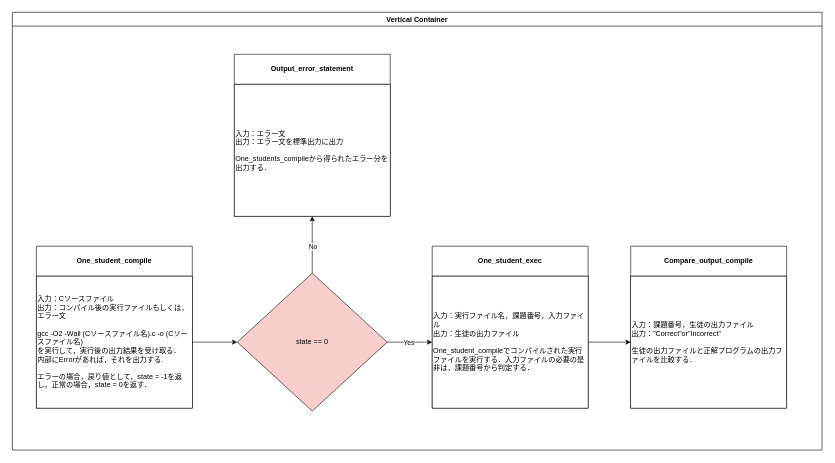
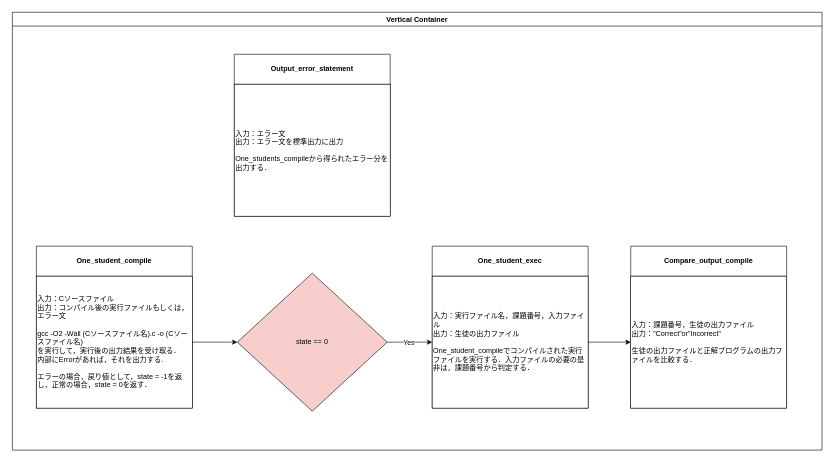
(312, 246) -> none
